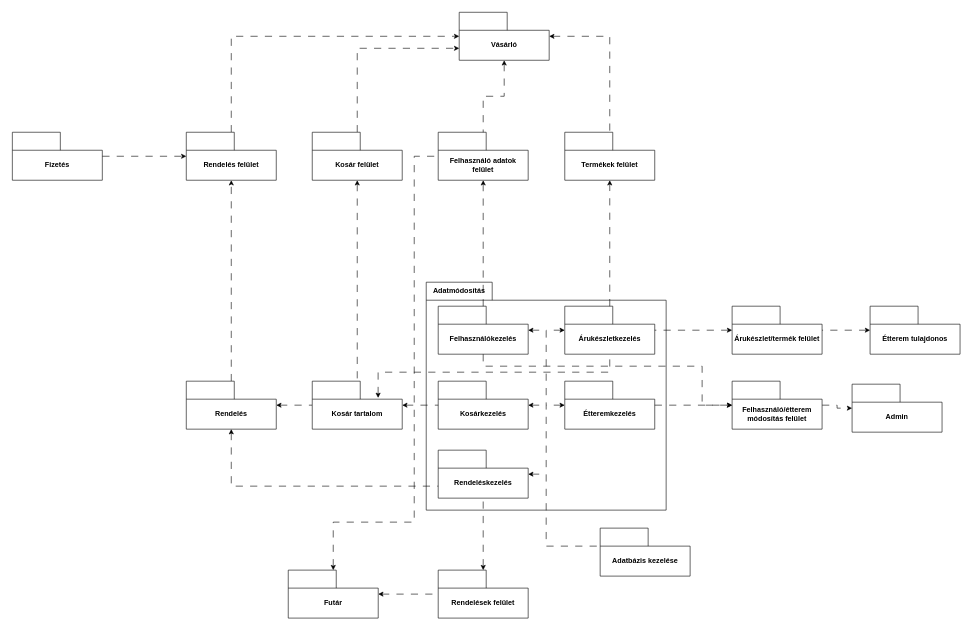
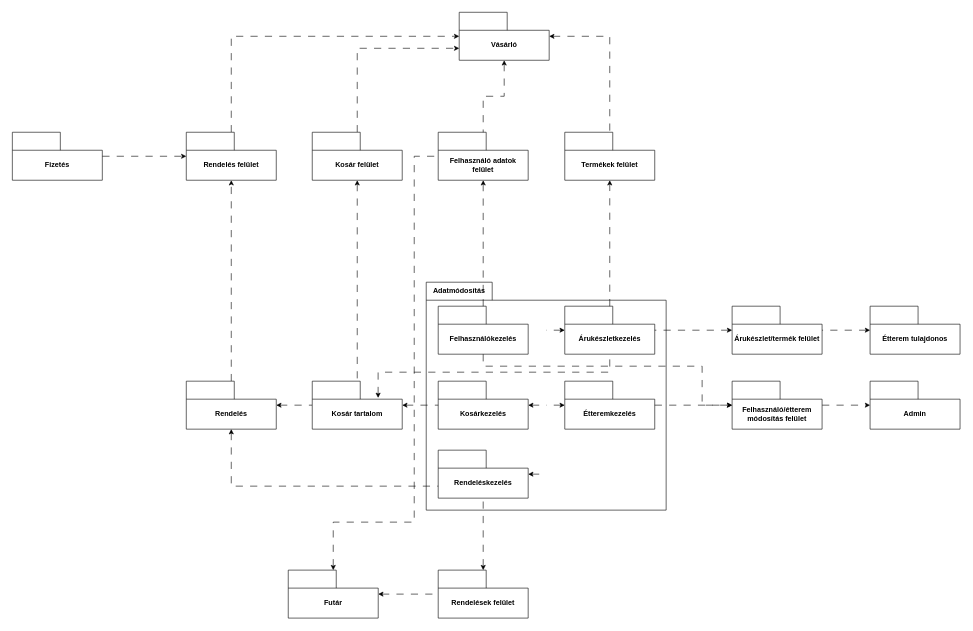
(533, 330) -> none
(897, 408) -> (915, 405)
(645, 552) -> none
